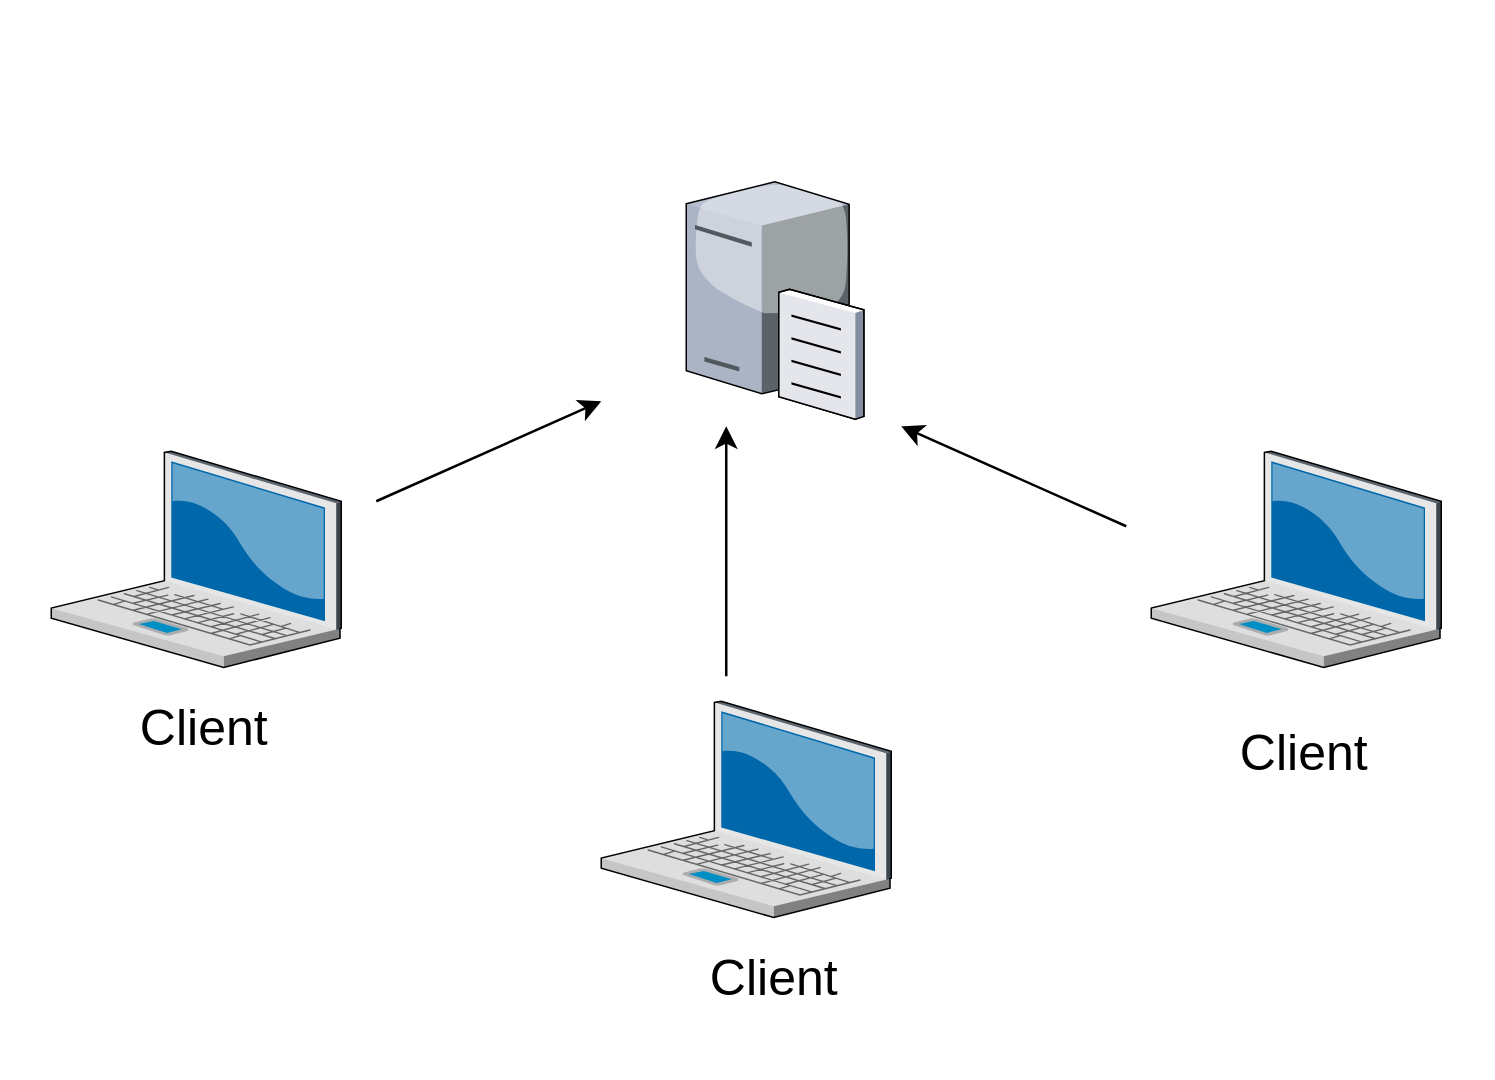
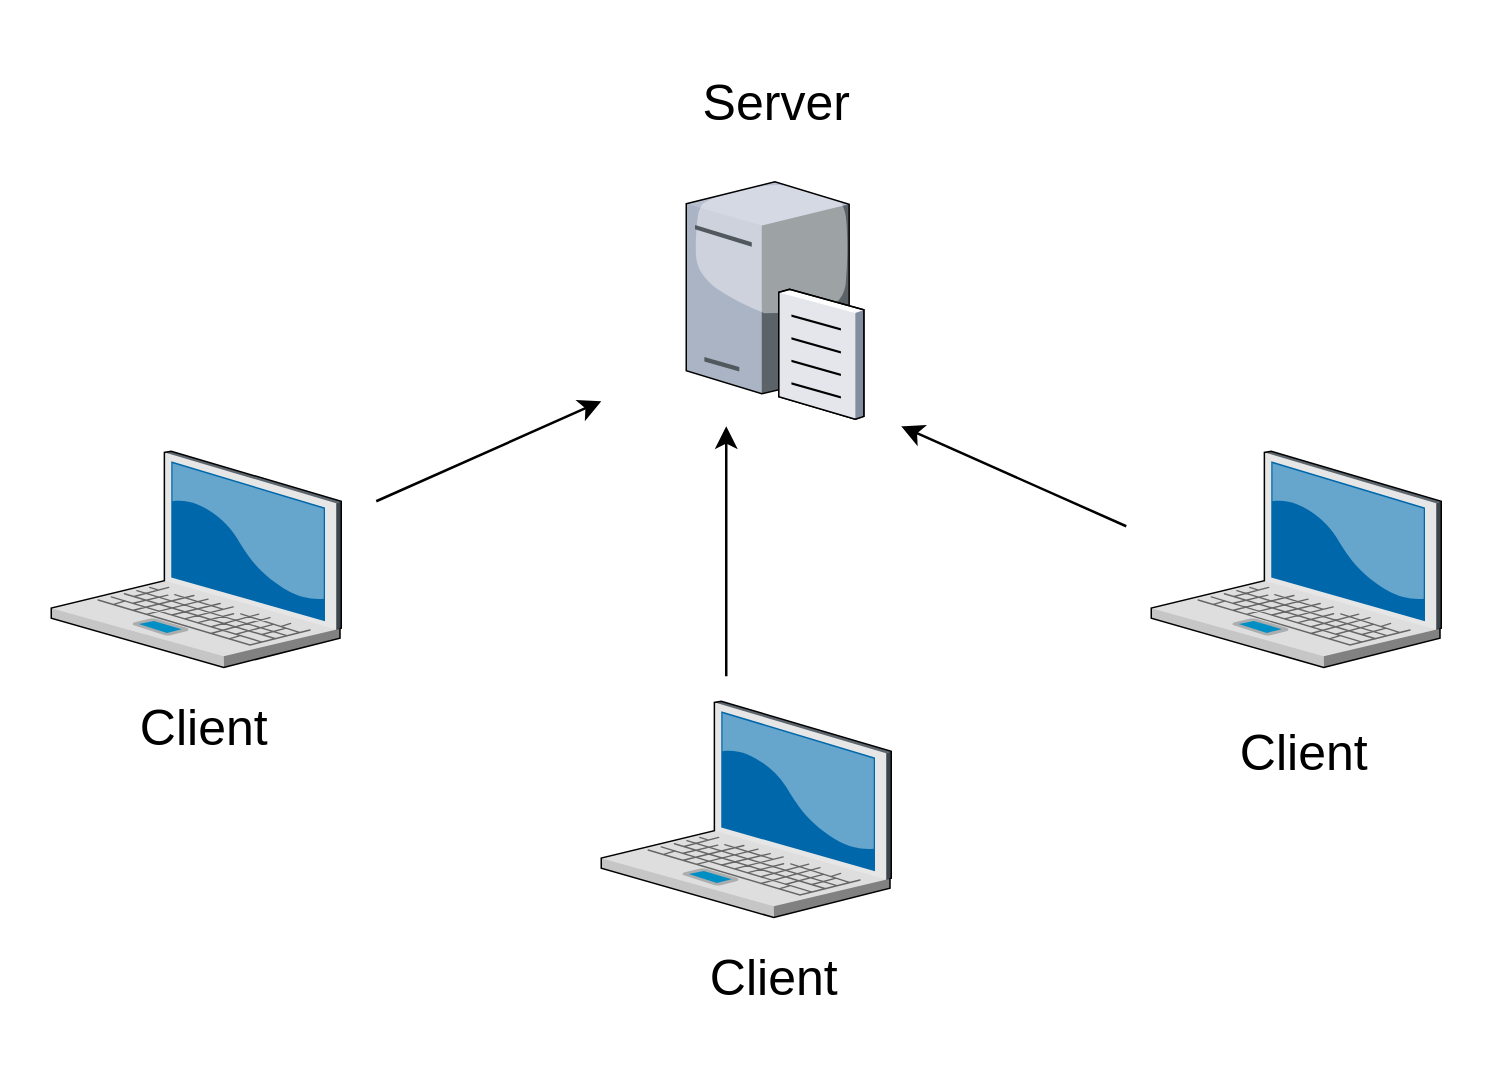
none -> (775, 101)
